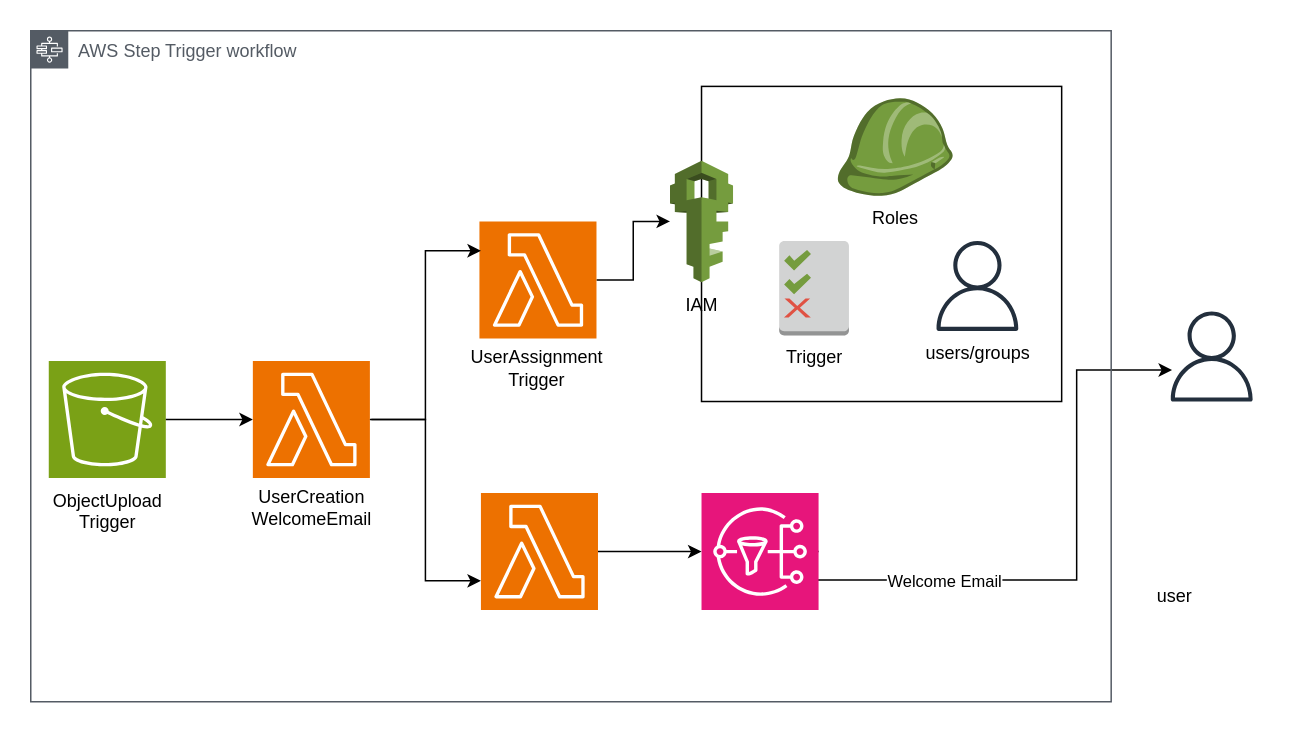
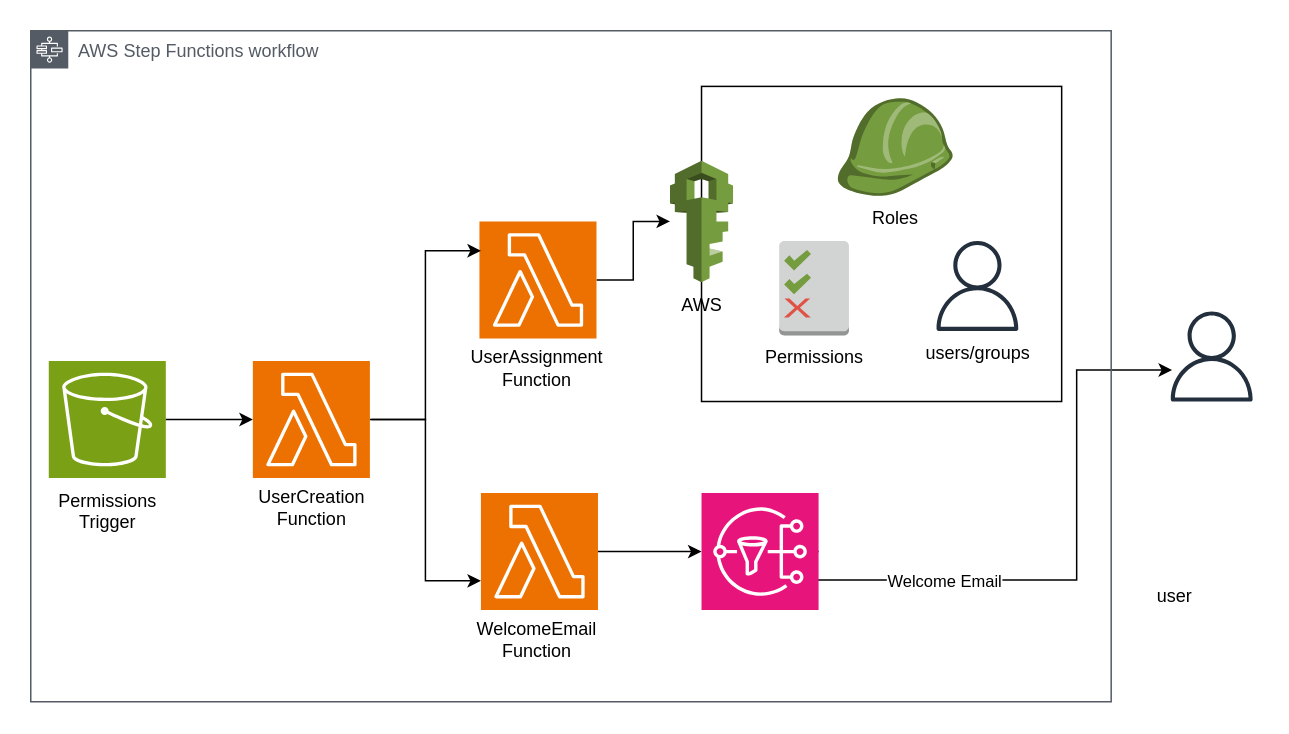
(193, 52) -> (203, 52)
(702, 305) -> (702, 305)
(815, 358) -> (815, 358)
(537, 368) -> (537, 368)
(312, 508) -> (312, 508)
(108, 523) -> (108, 523)
none -> (536, 640)
